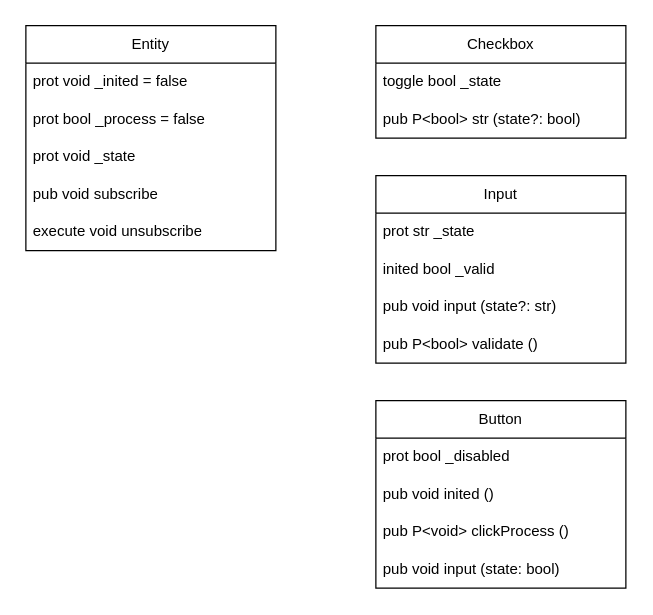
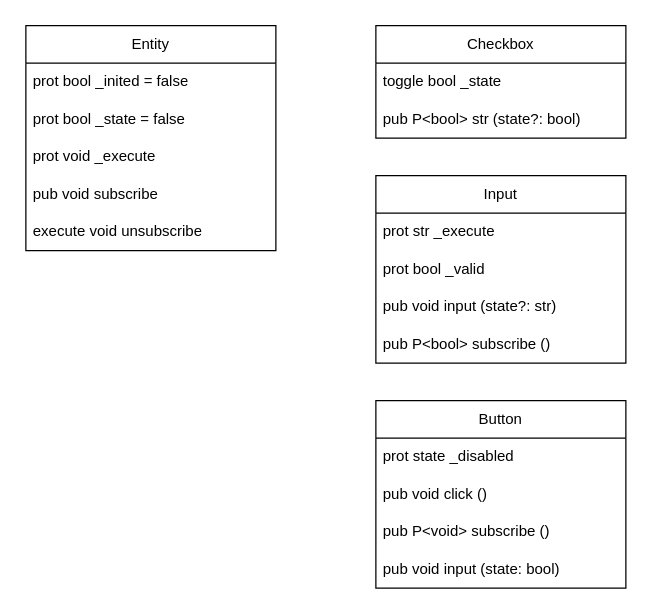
(123, 82) -> (123, 82)
(131, 119) -> (122, 119)
(94, 157) -> (103, 157)
(442, 232) -> (451, 232)
(445, 269) -> (441, 269)
(468, 344) -> (474, 344)
(453, 457) -> (459, 457)
(447, 494) -> (443, 494)
(485, 532) -> (474, 532)
